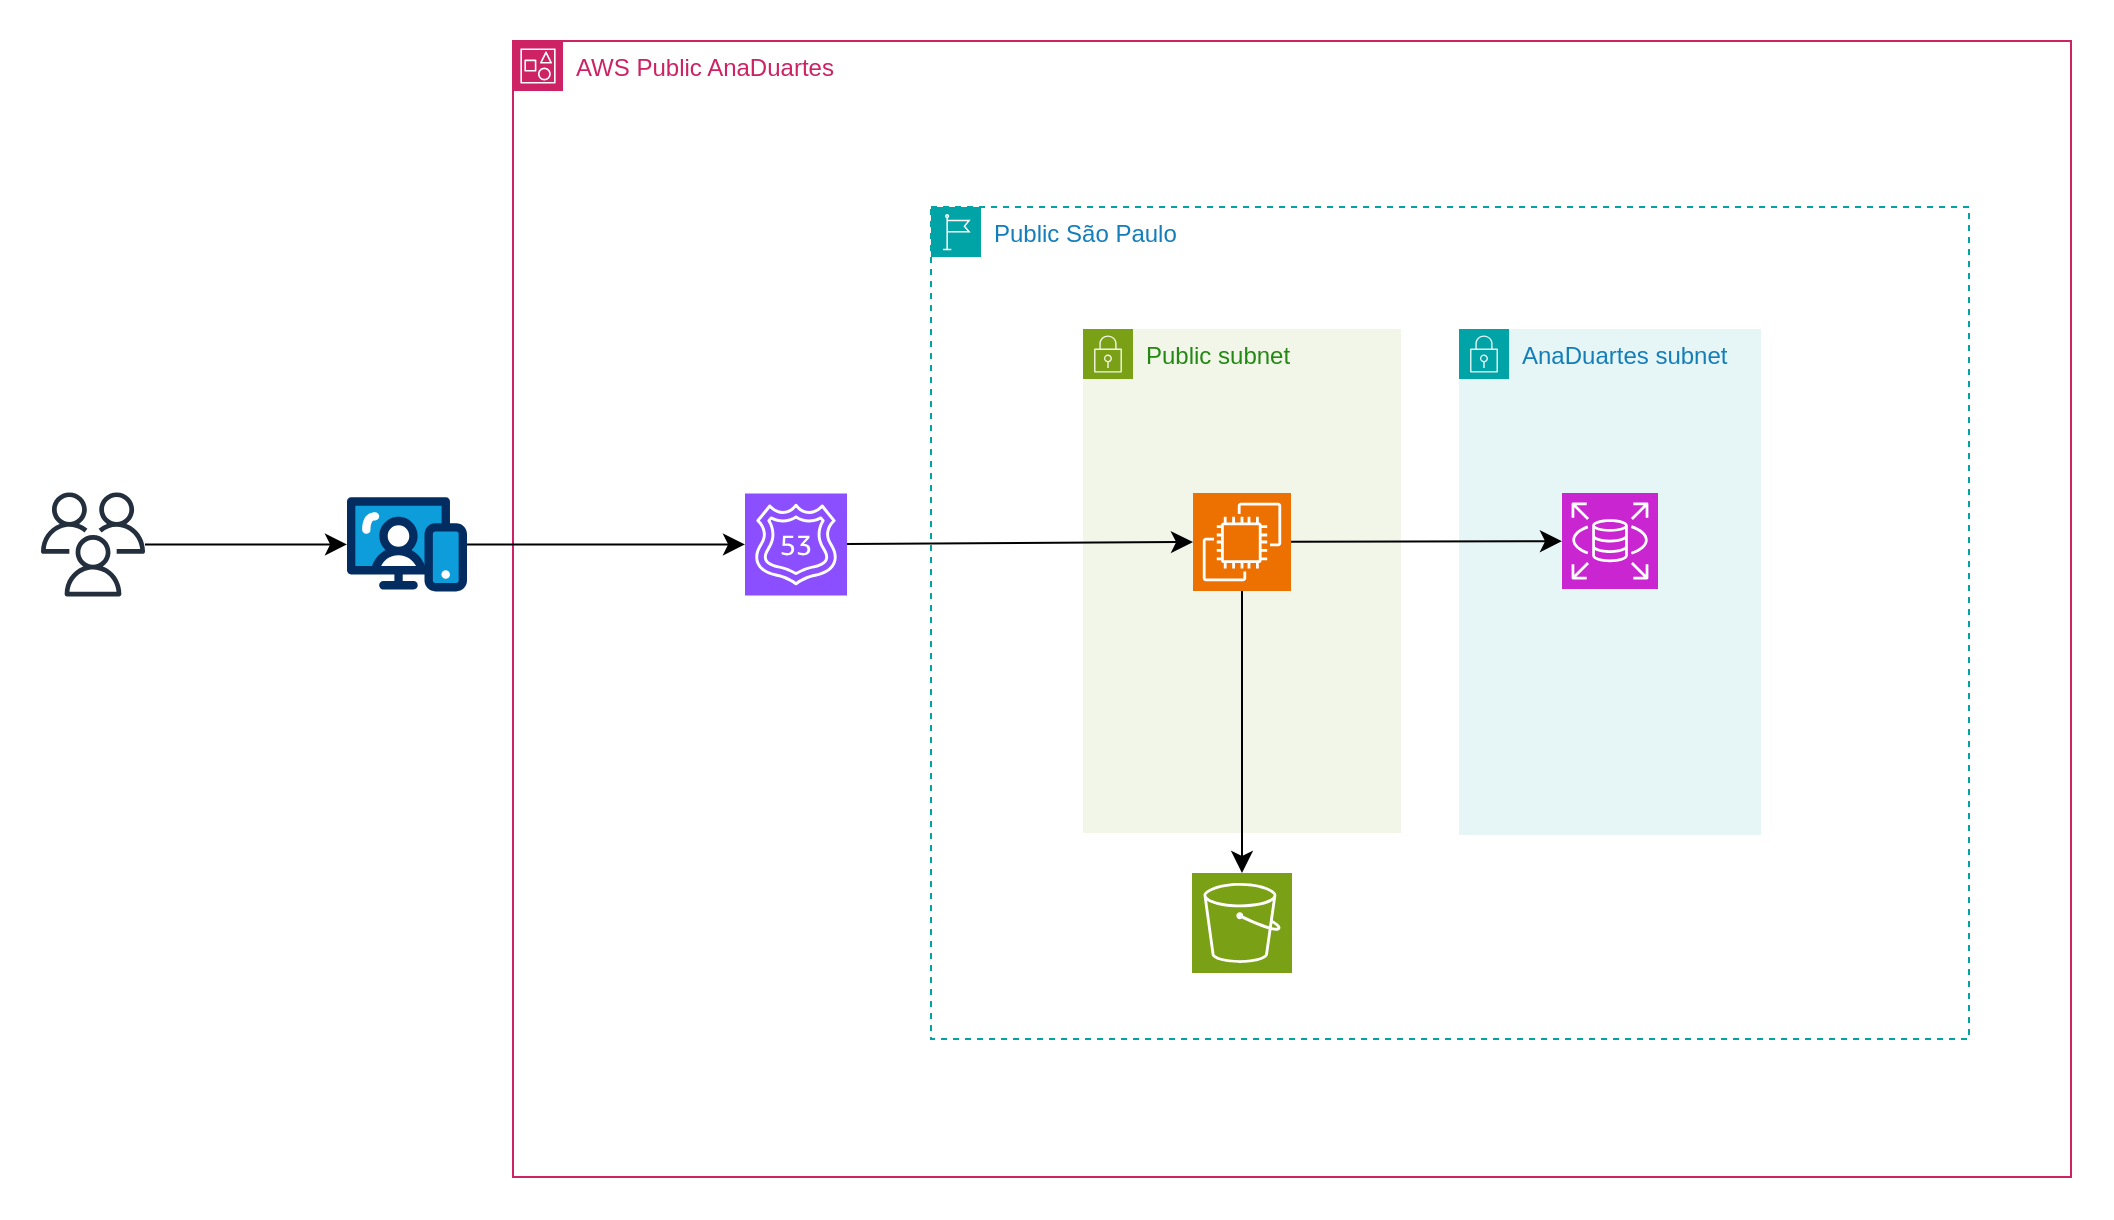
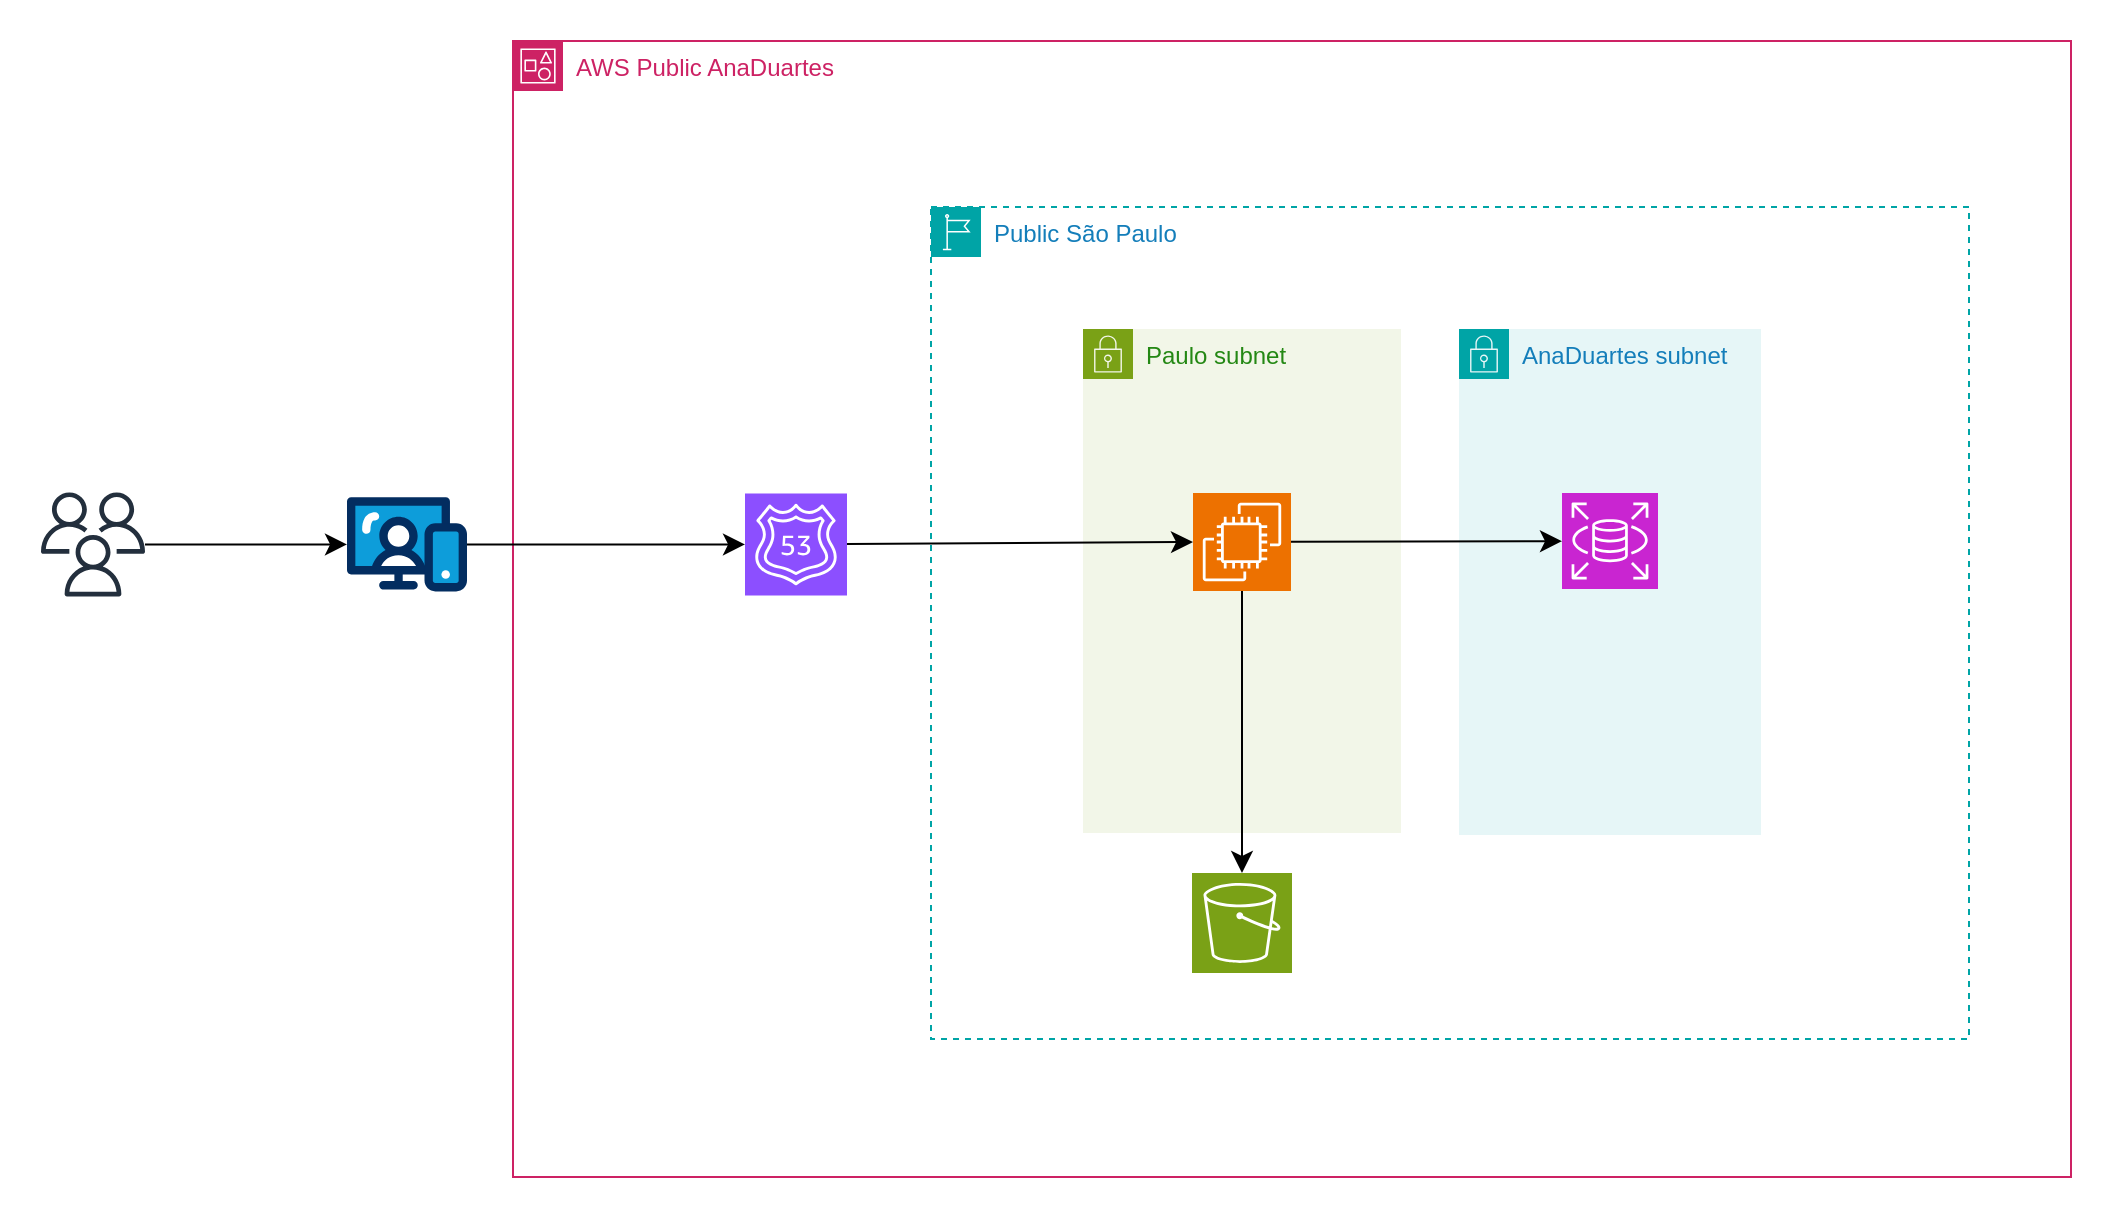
(1225, 357) -> (1221, 357)
